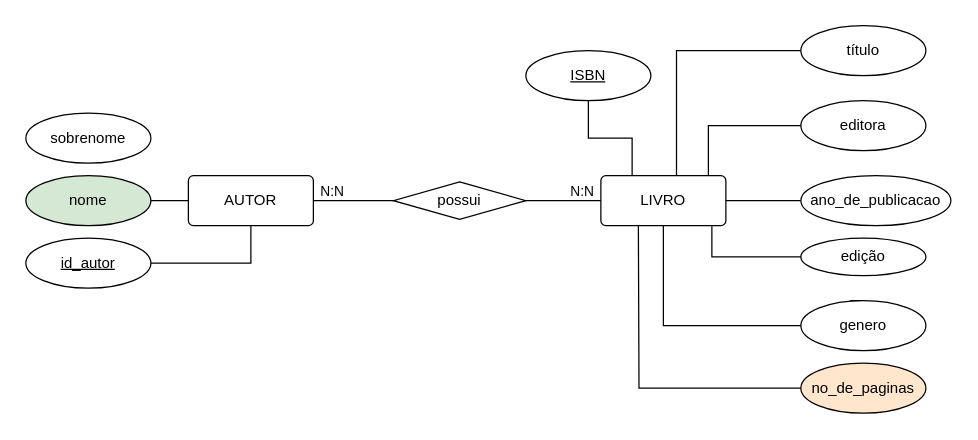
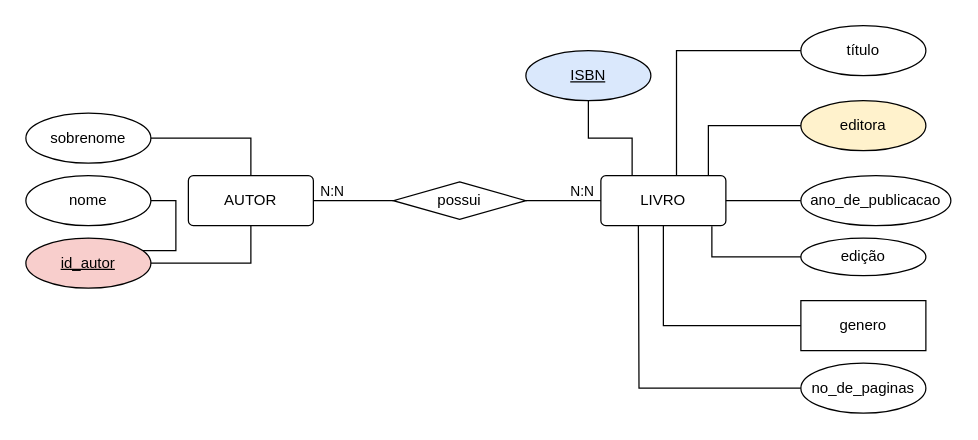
(588, 76) -> (588, 76)
(863, 126) -> (863, 126)
none -> (219, 138)
(88, 201) -> (88, 201)
(180, 201) -> (176, 241)
(88, 263) -> (88, 263)
(863, 326) -> (863, 326)
(863, 388) -> (863, 388)
